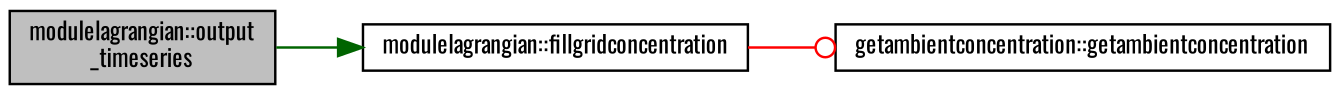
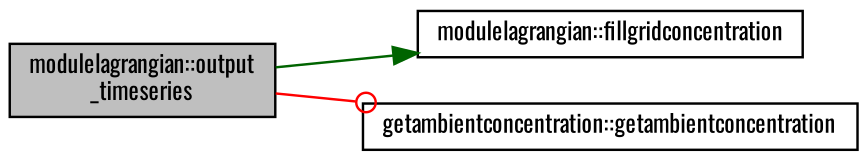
(782, 48) -> (316, 97)
